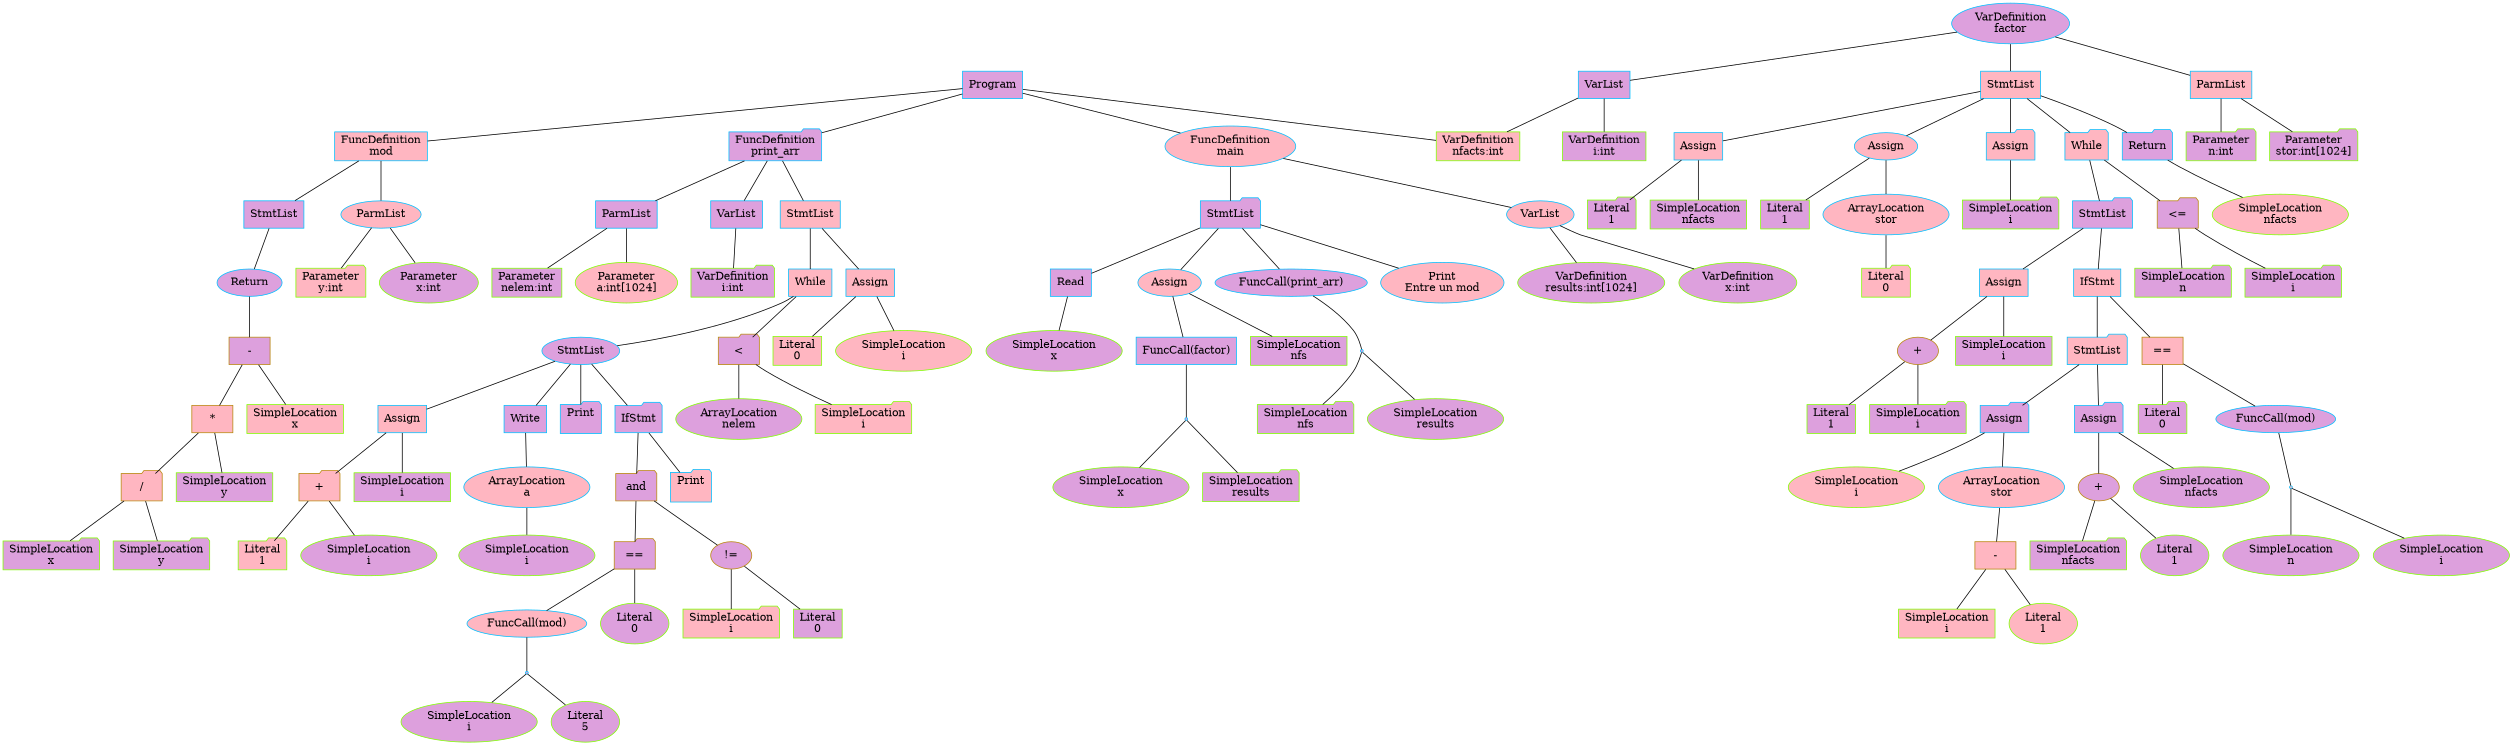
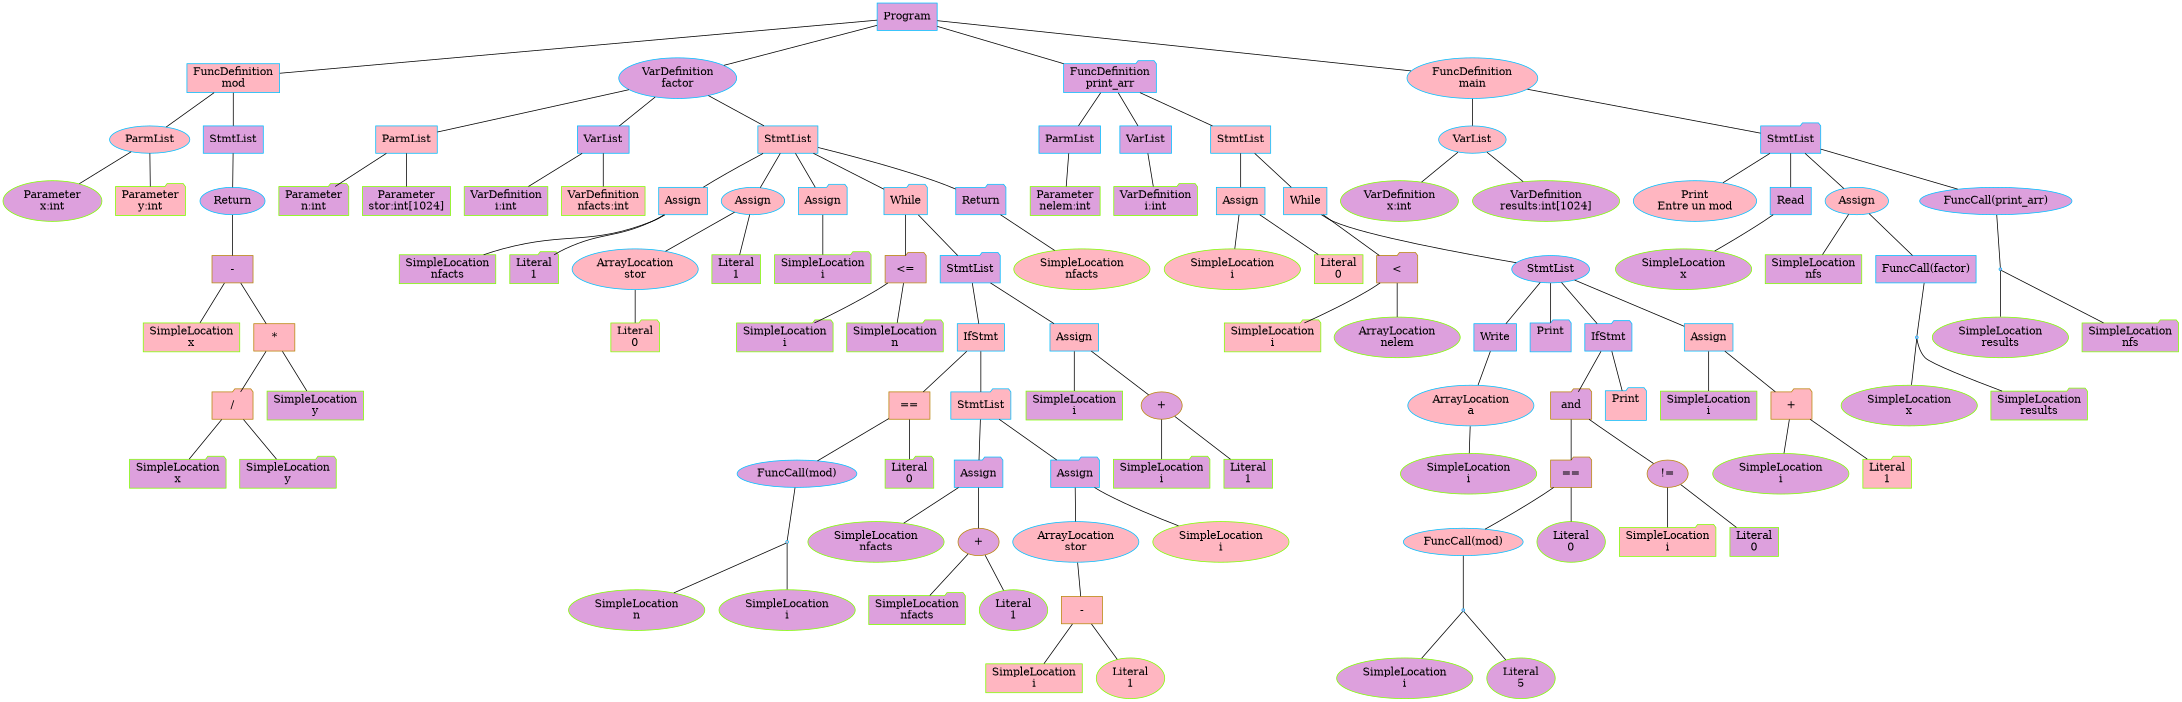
(1229, 115) -> (800, 45)
(2314, 146) -> (406, 201)
(626, 283) -> none
